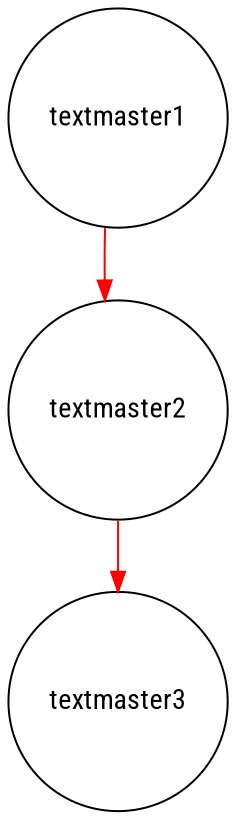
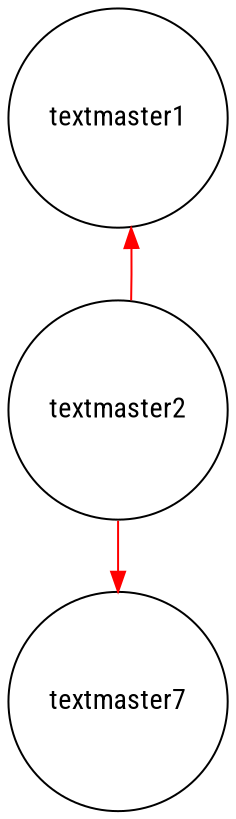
(105, 254) -> (132, 274)
(118, 702) -> (118, 702)
